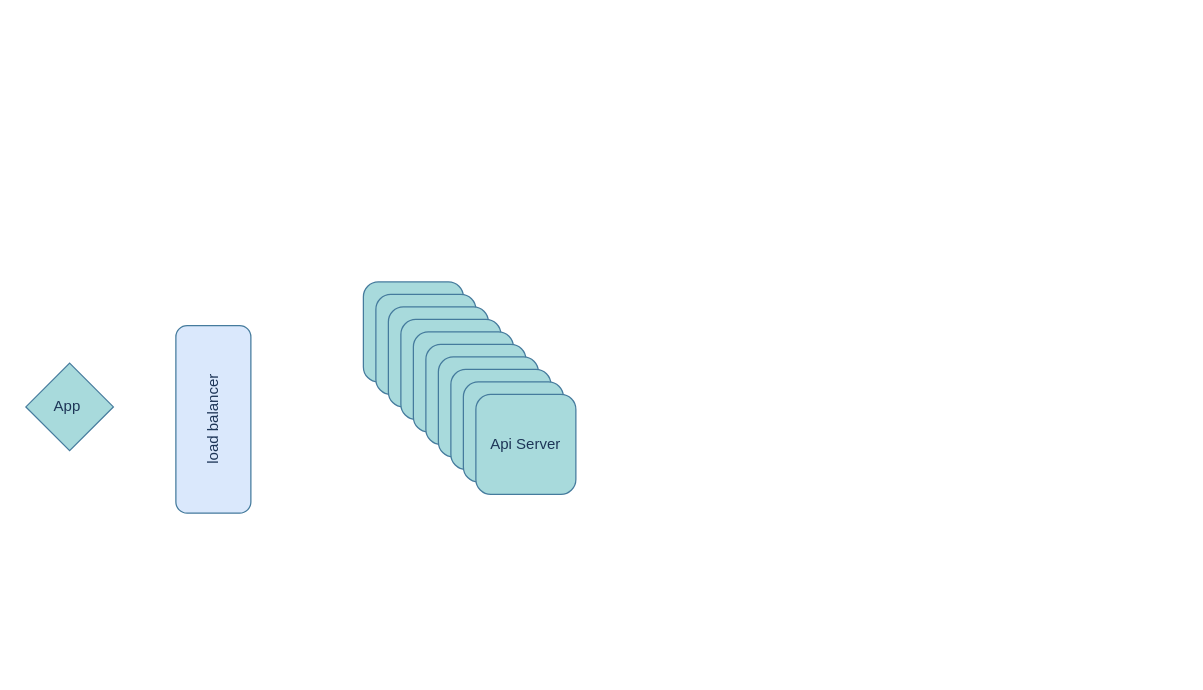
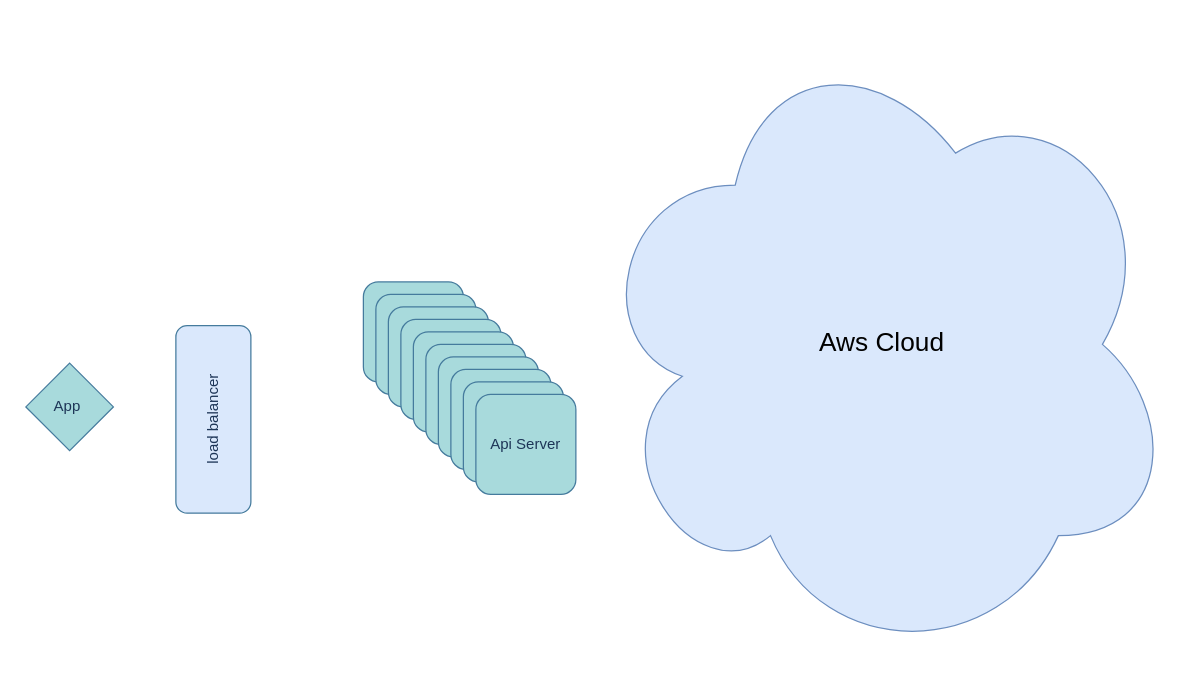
none -> (882, 344)
